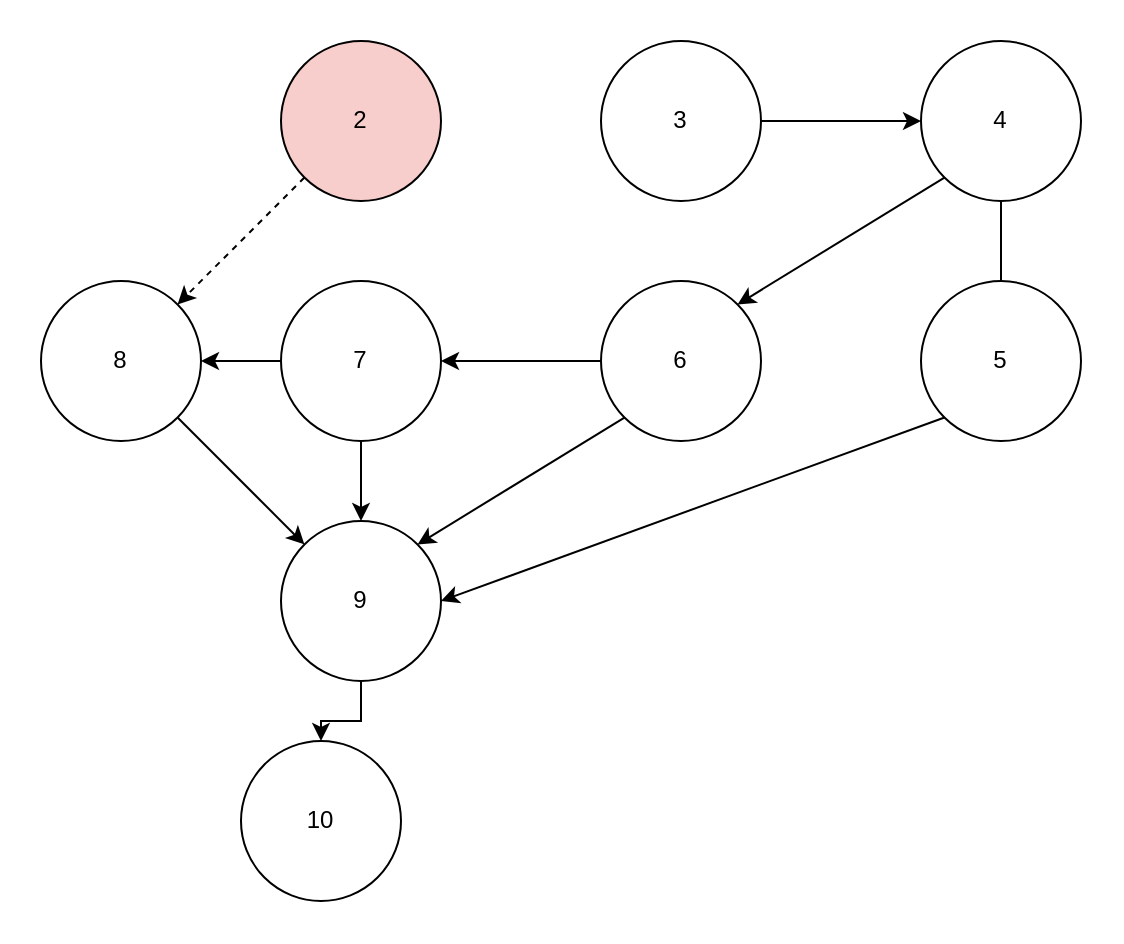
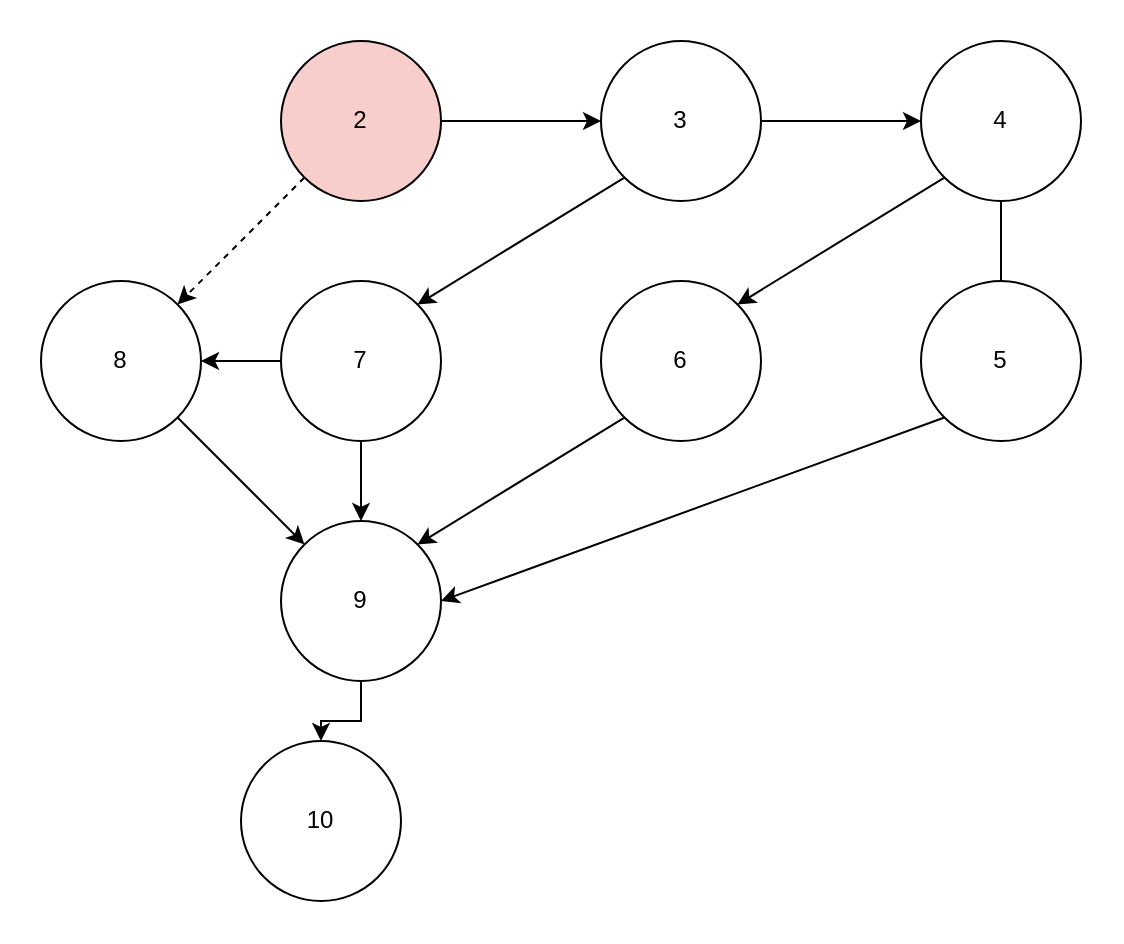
none -> (514, 121)
none -> (527, 237)
(528, 361) -> none
